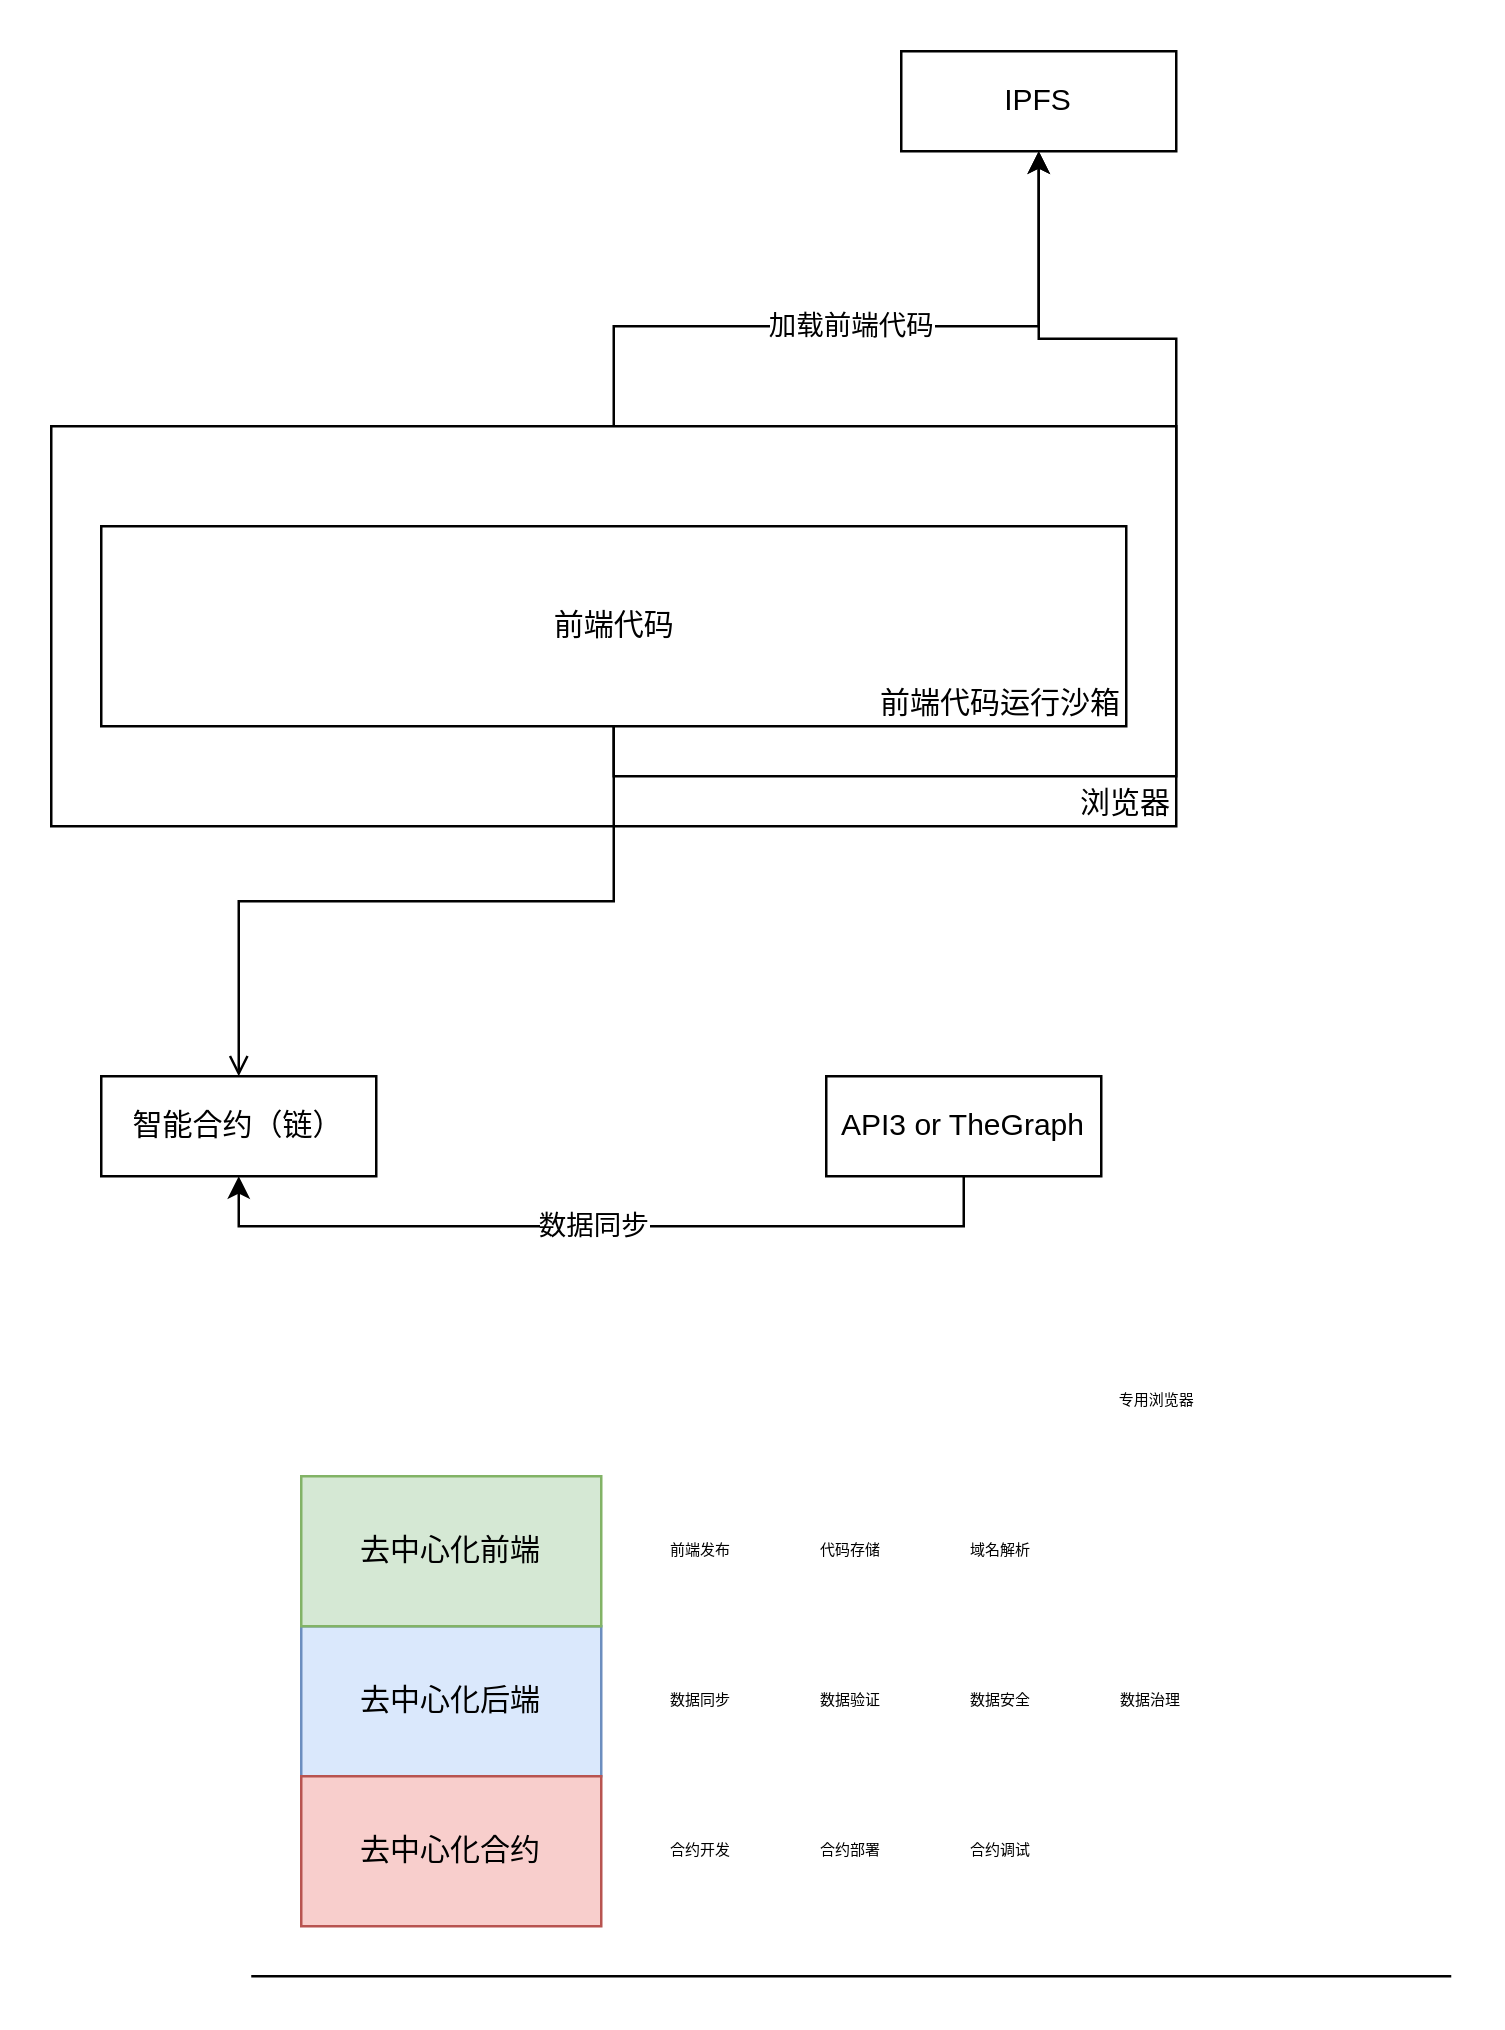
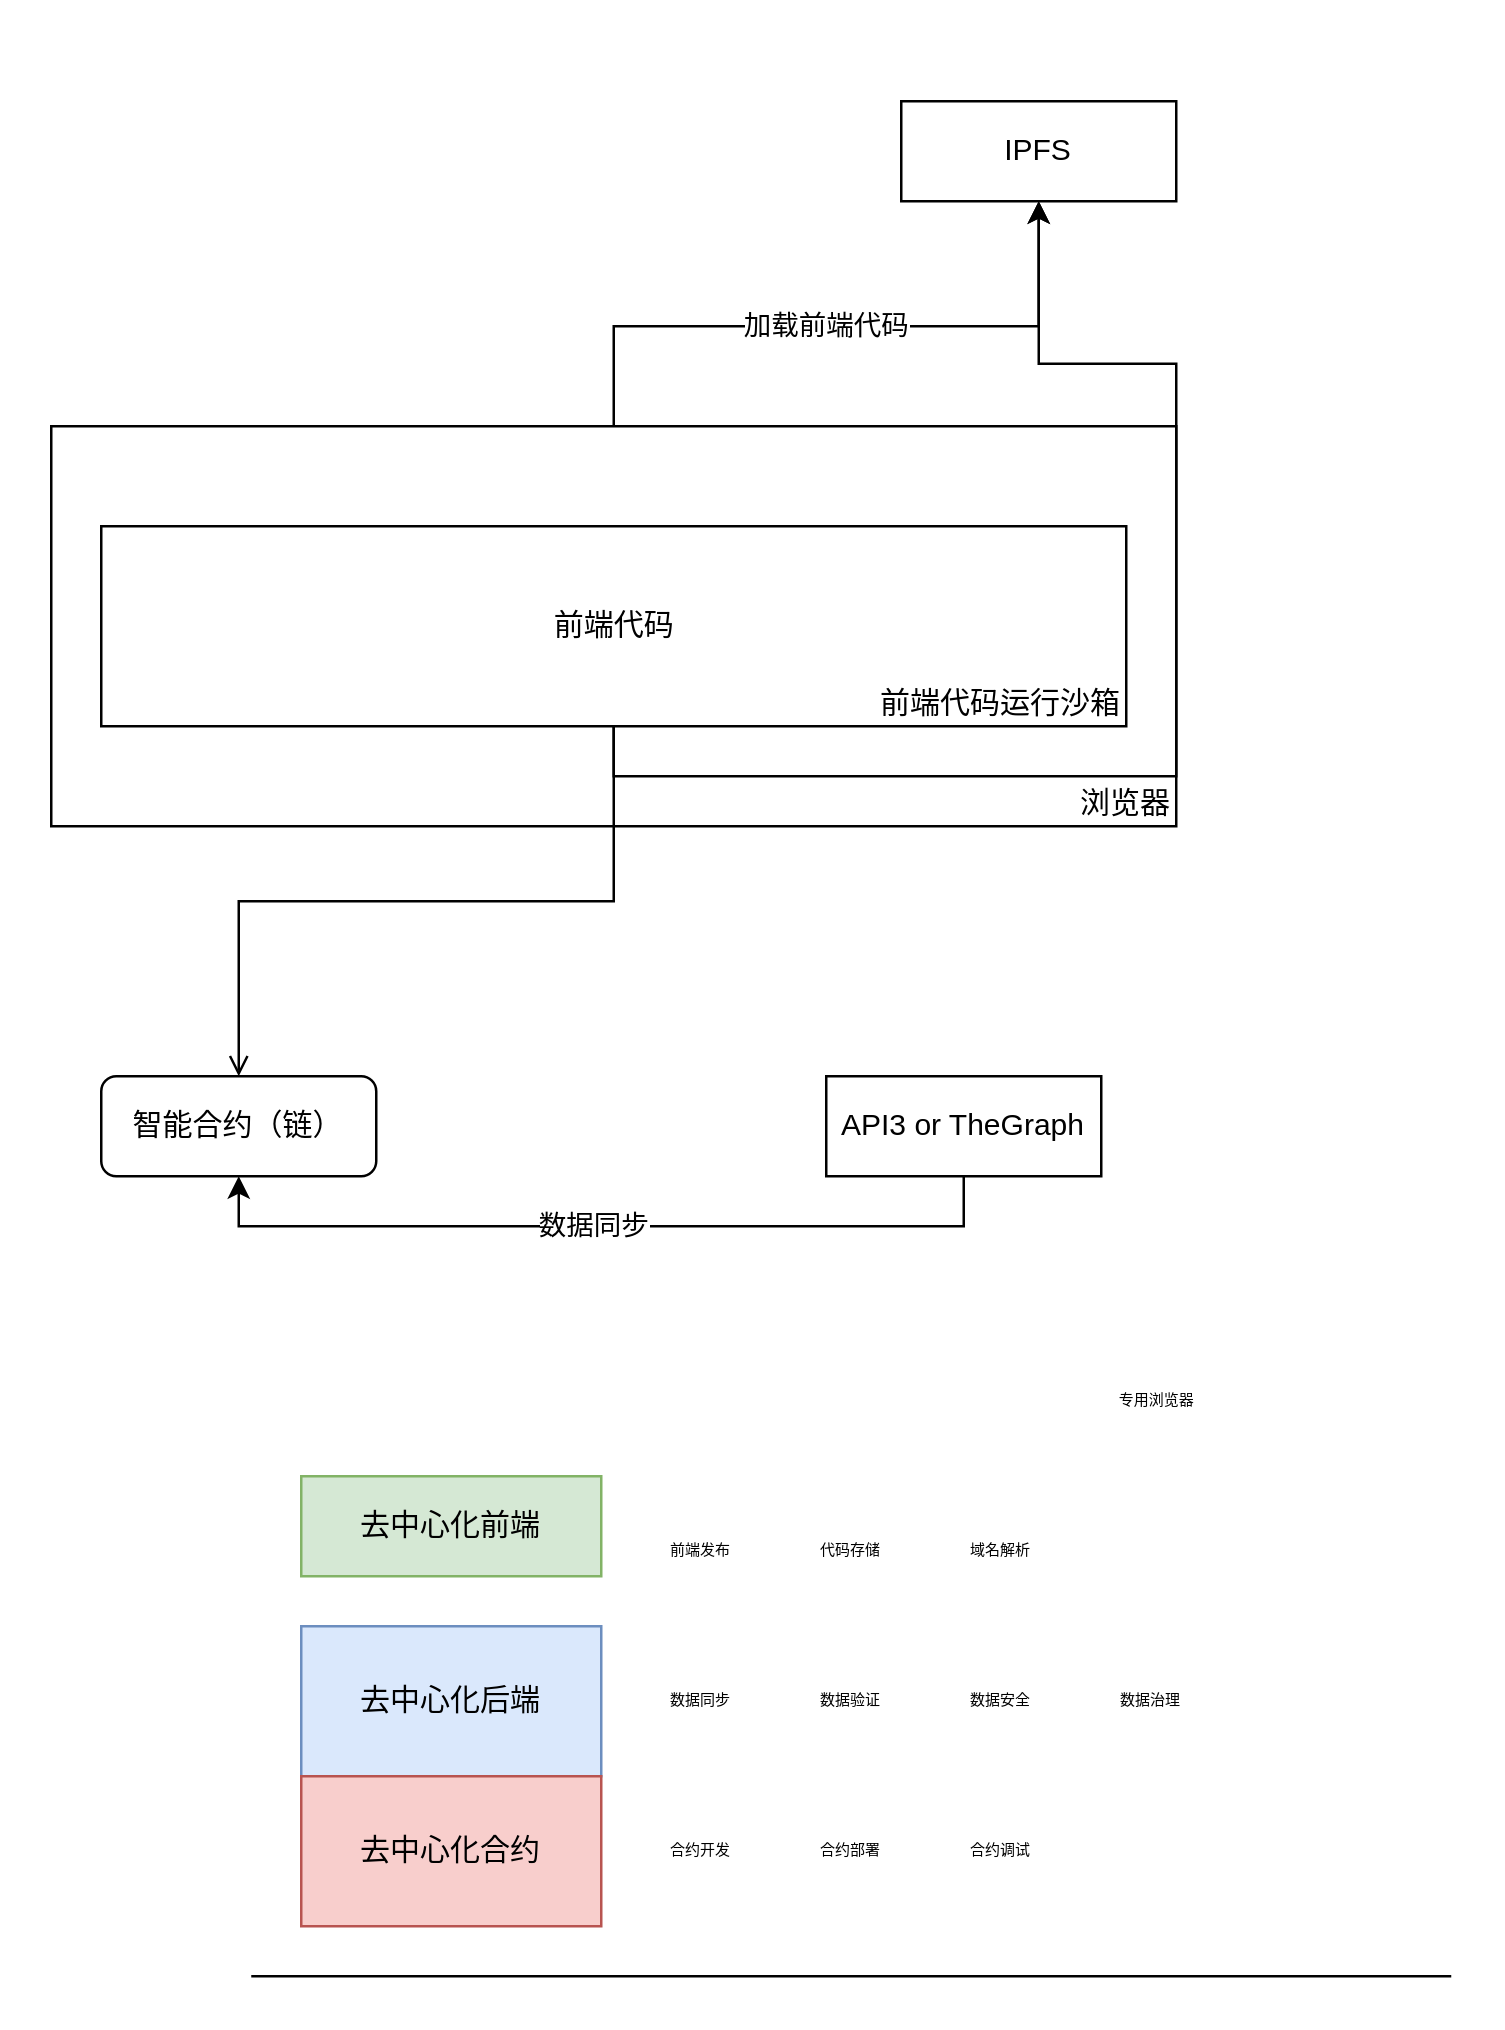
(1039, 101) -> (1039, 151)
(239, 1126) -> (239, 1126)
(451, 1551) -> (451, 1526)
